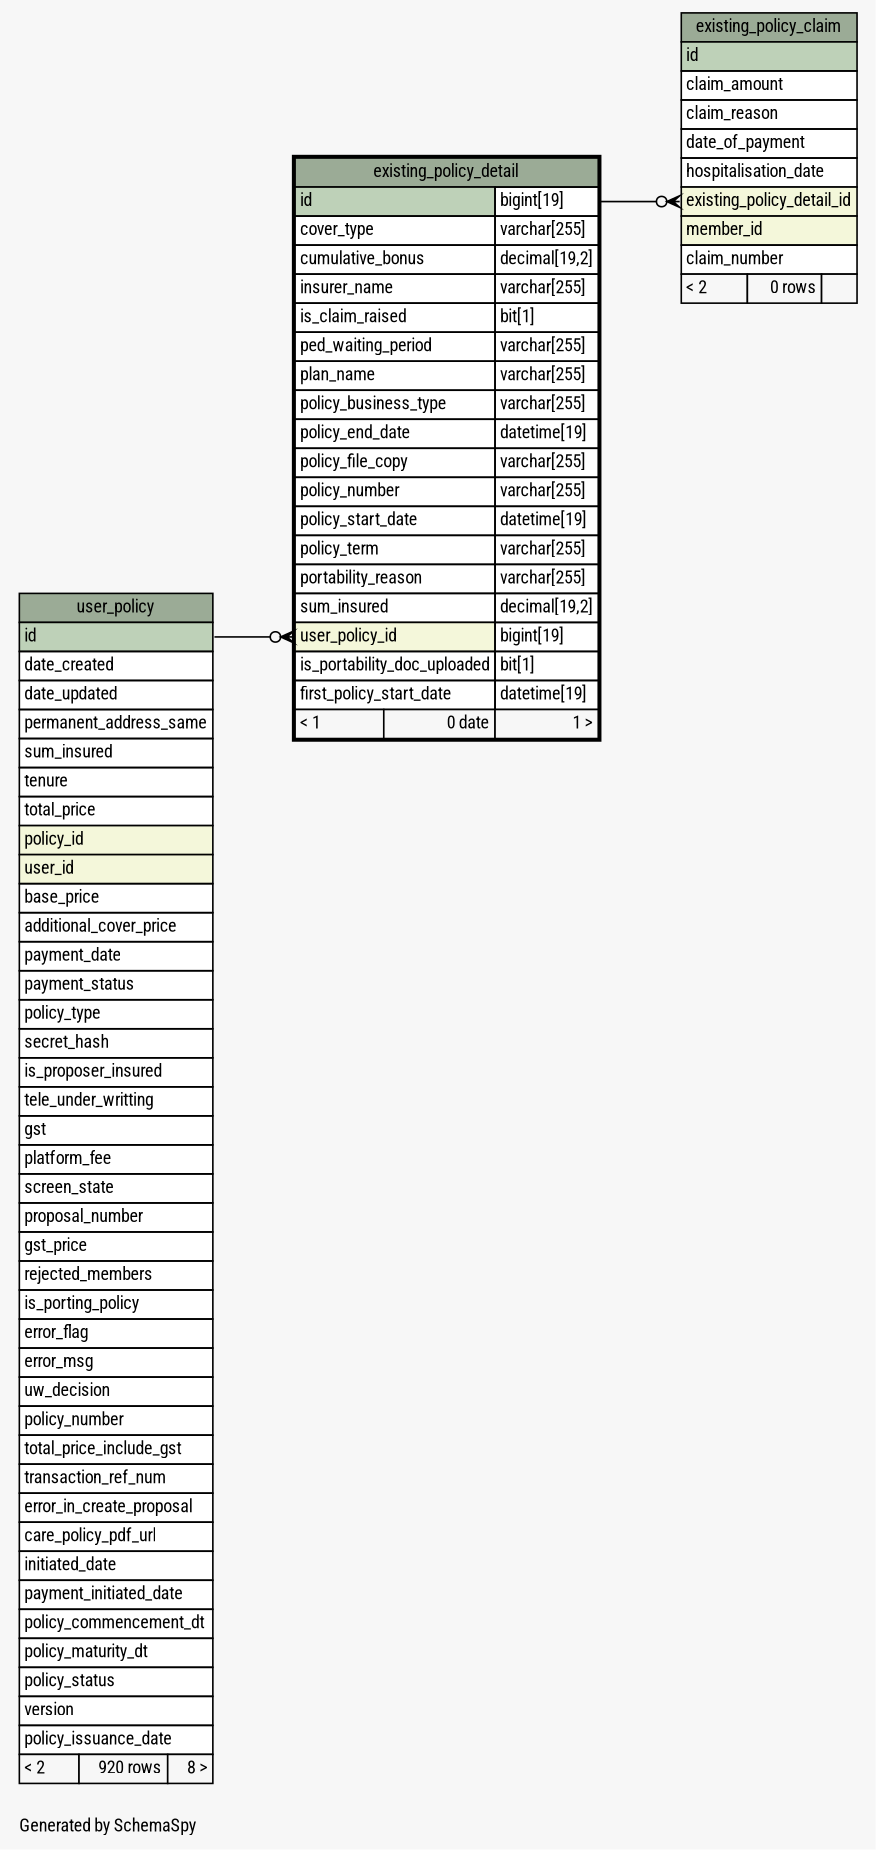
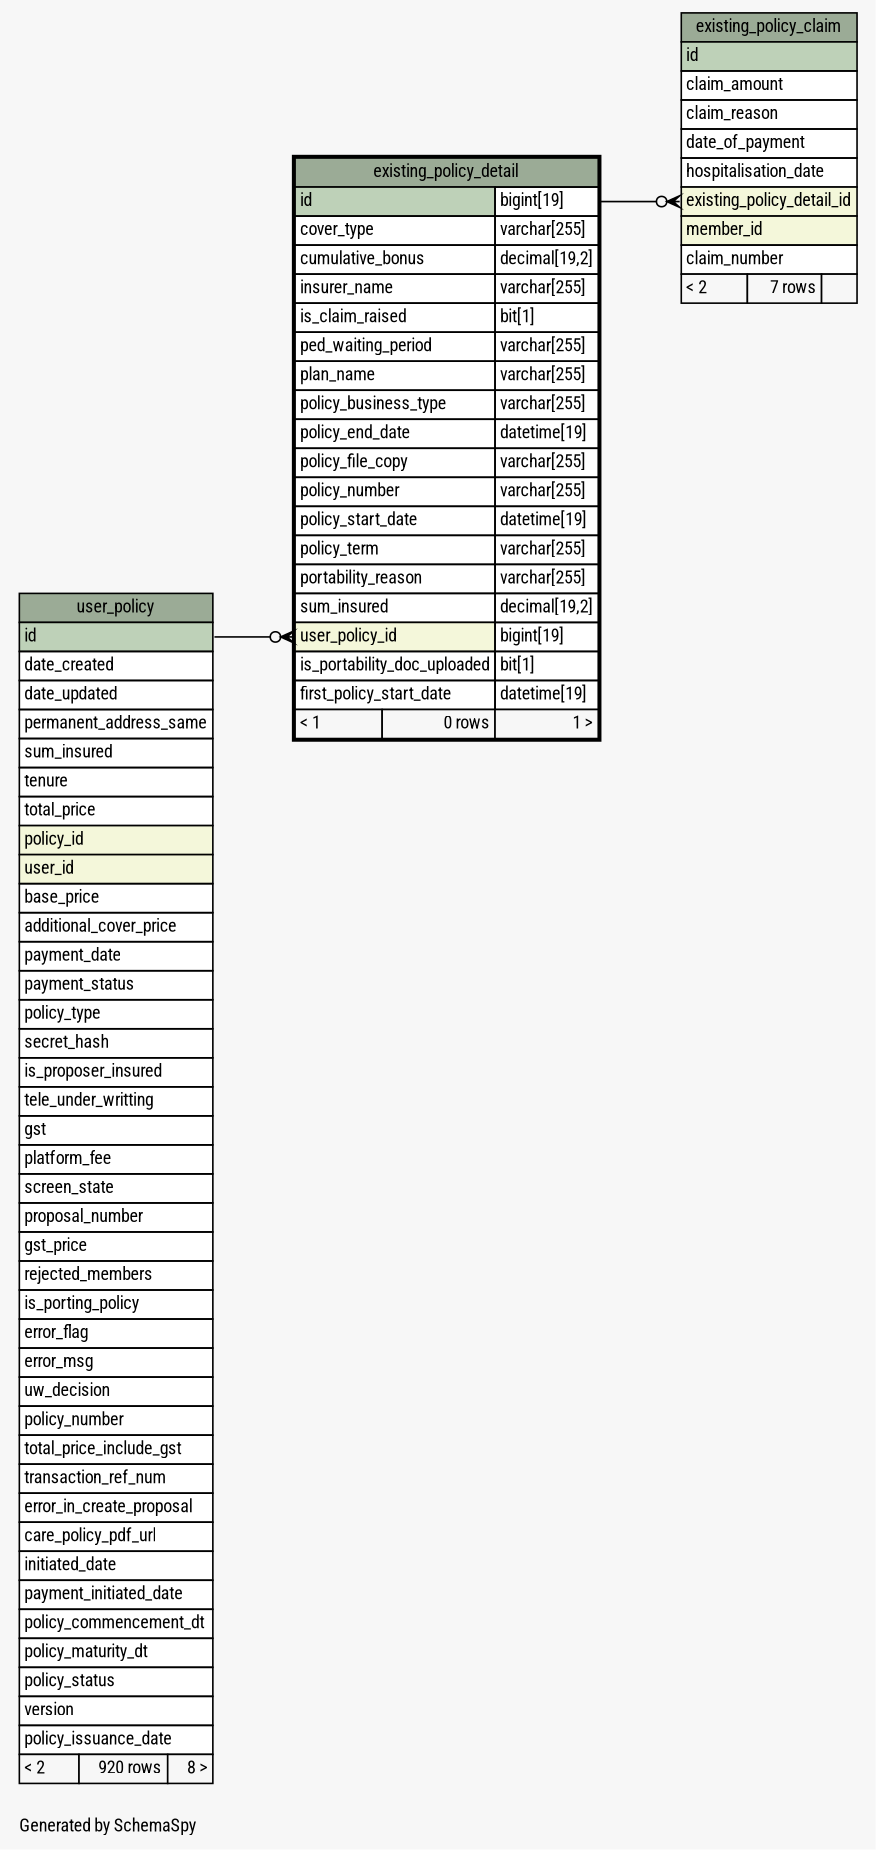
(793, 288) -> (793, 288)
(468, 723) -> (467, 723)
